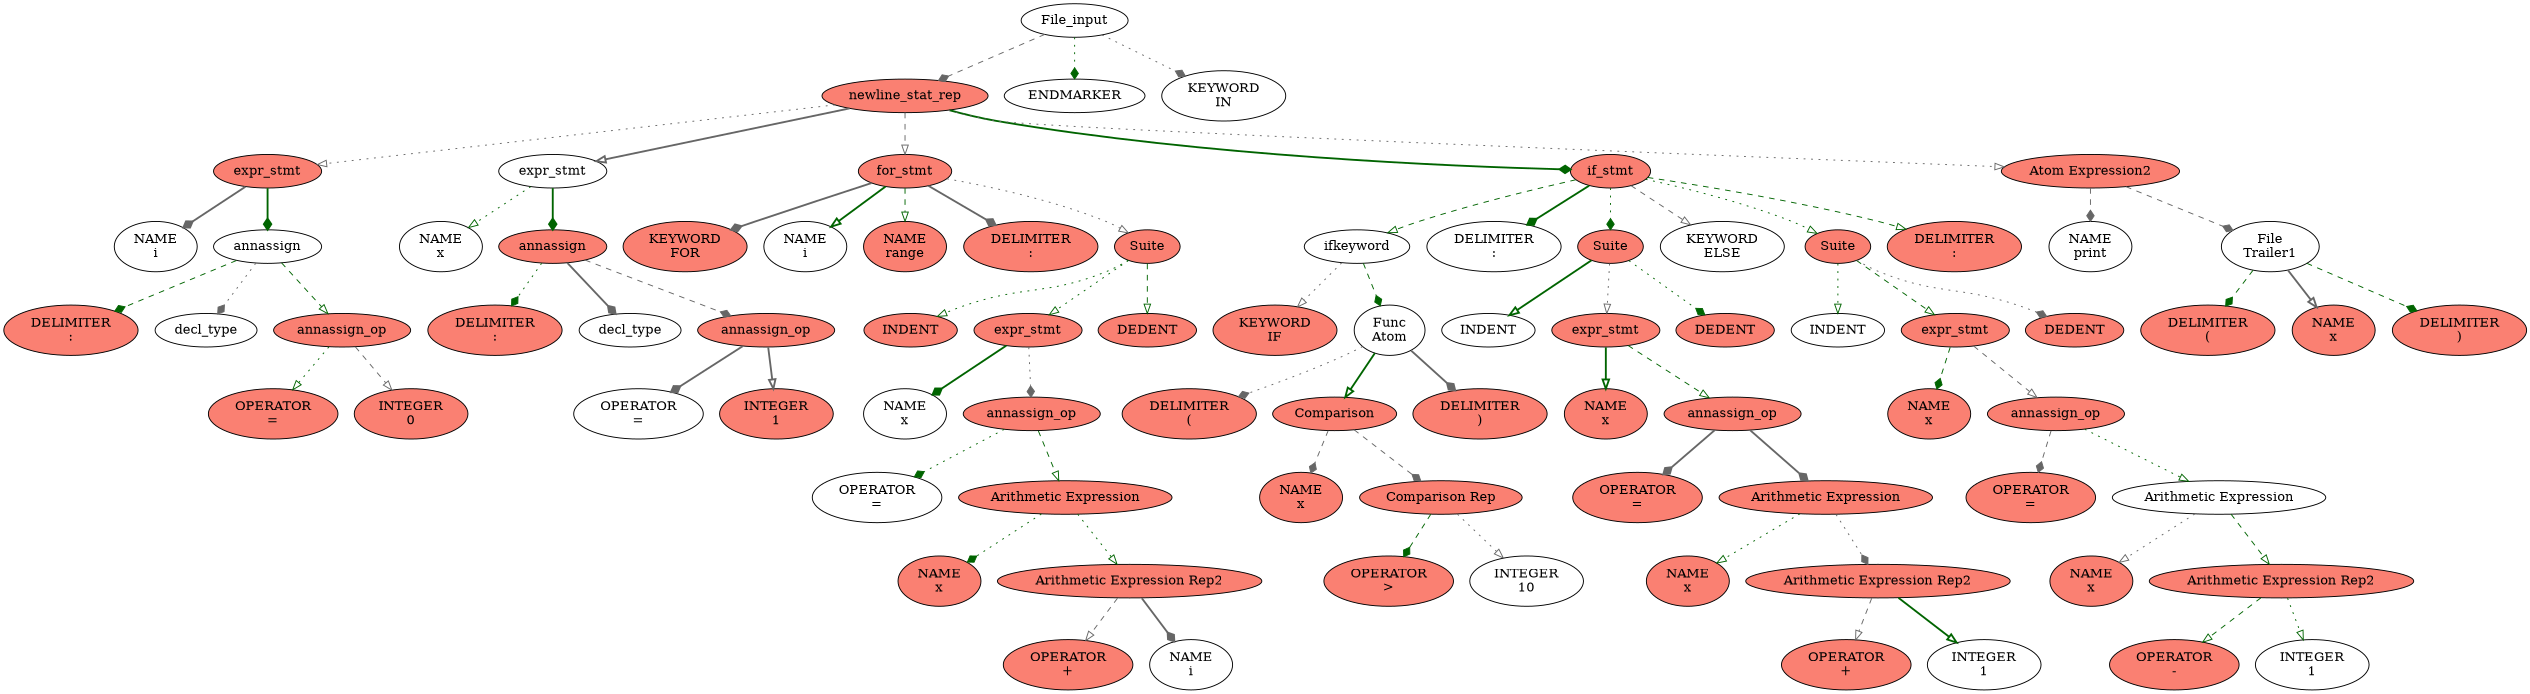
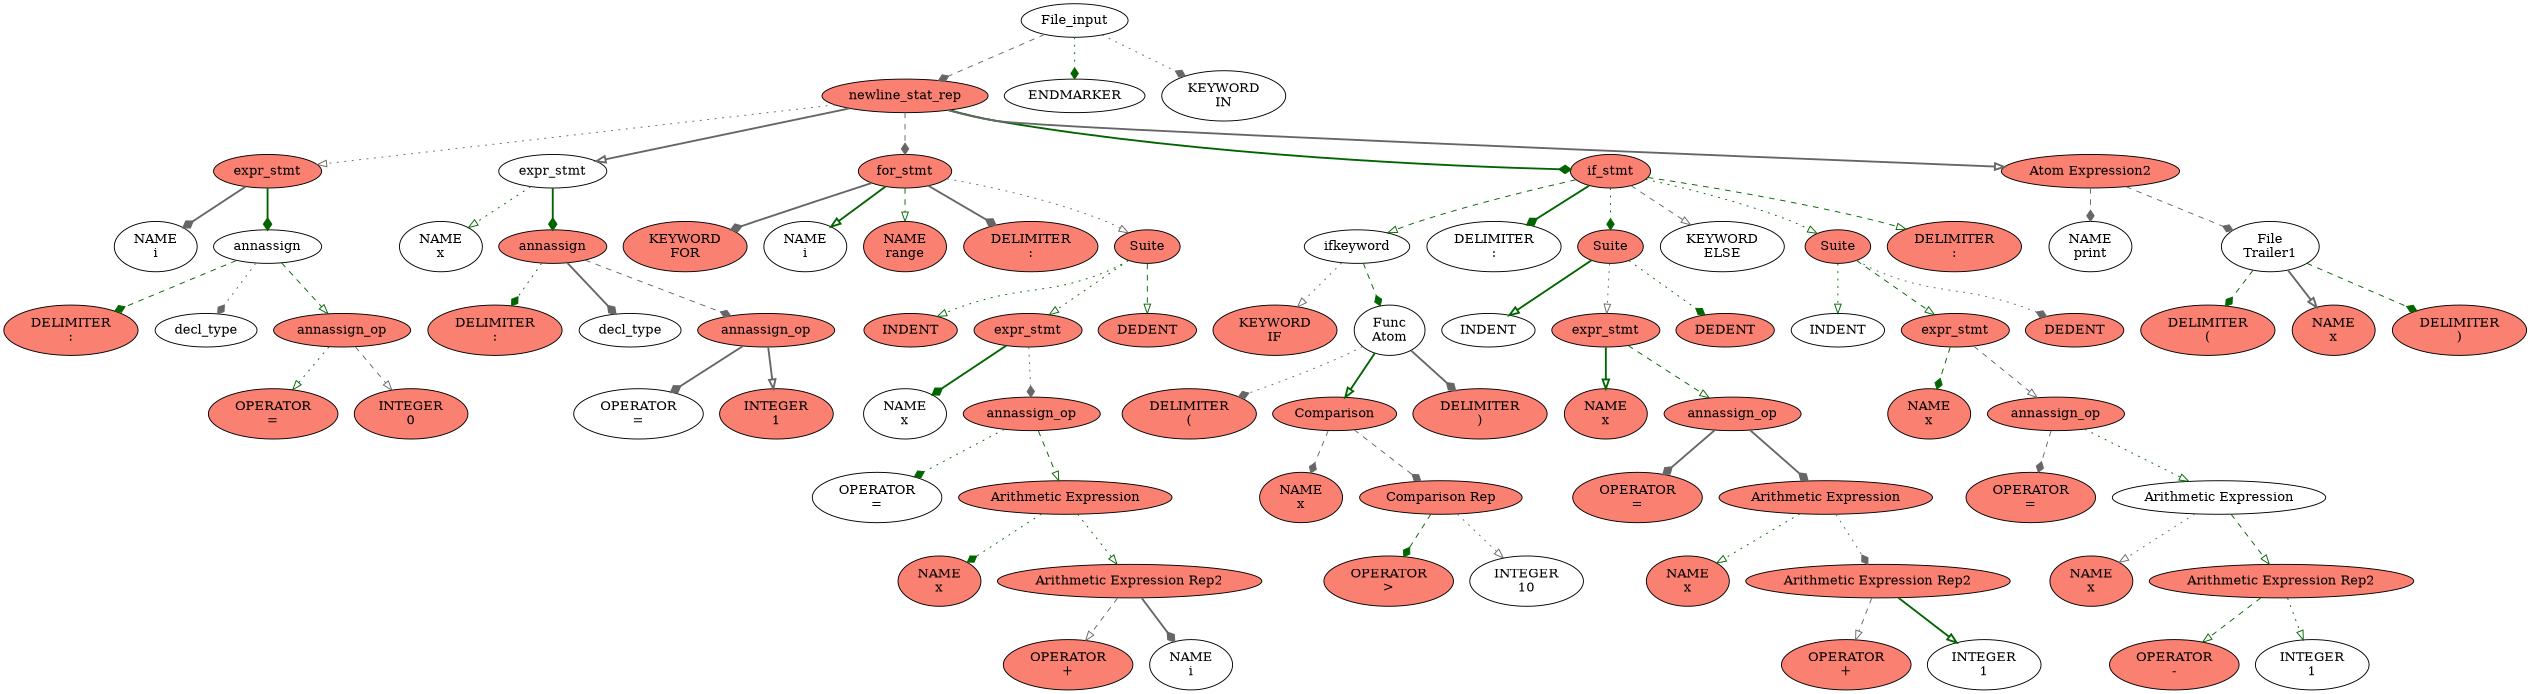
(905, 128) -> (905, 128)
(1471, 145) -> (1471, 145)
